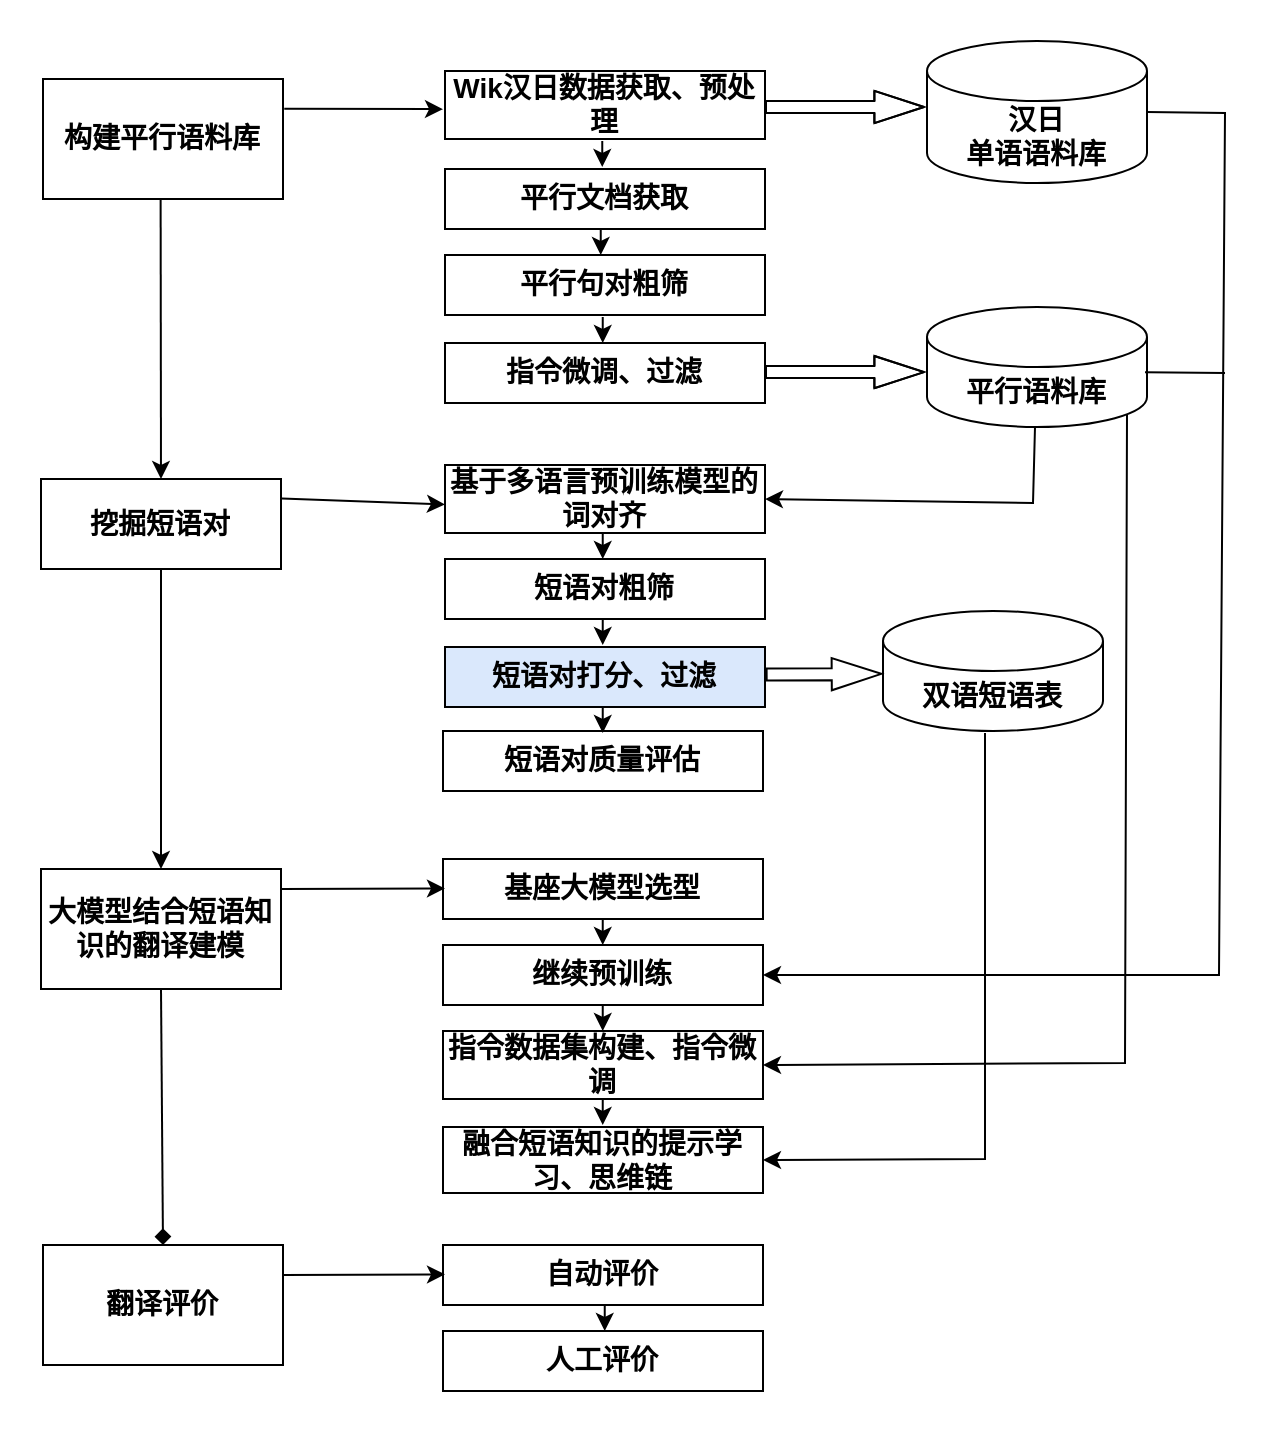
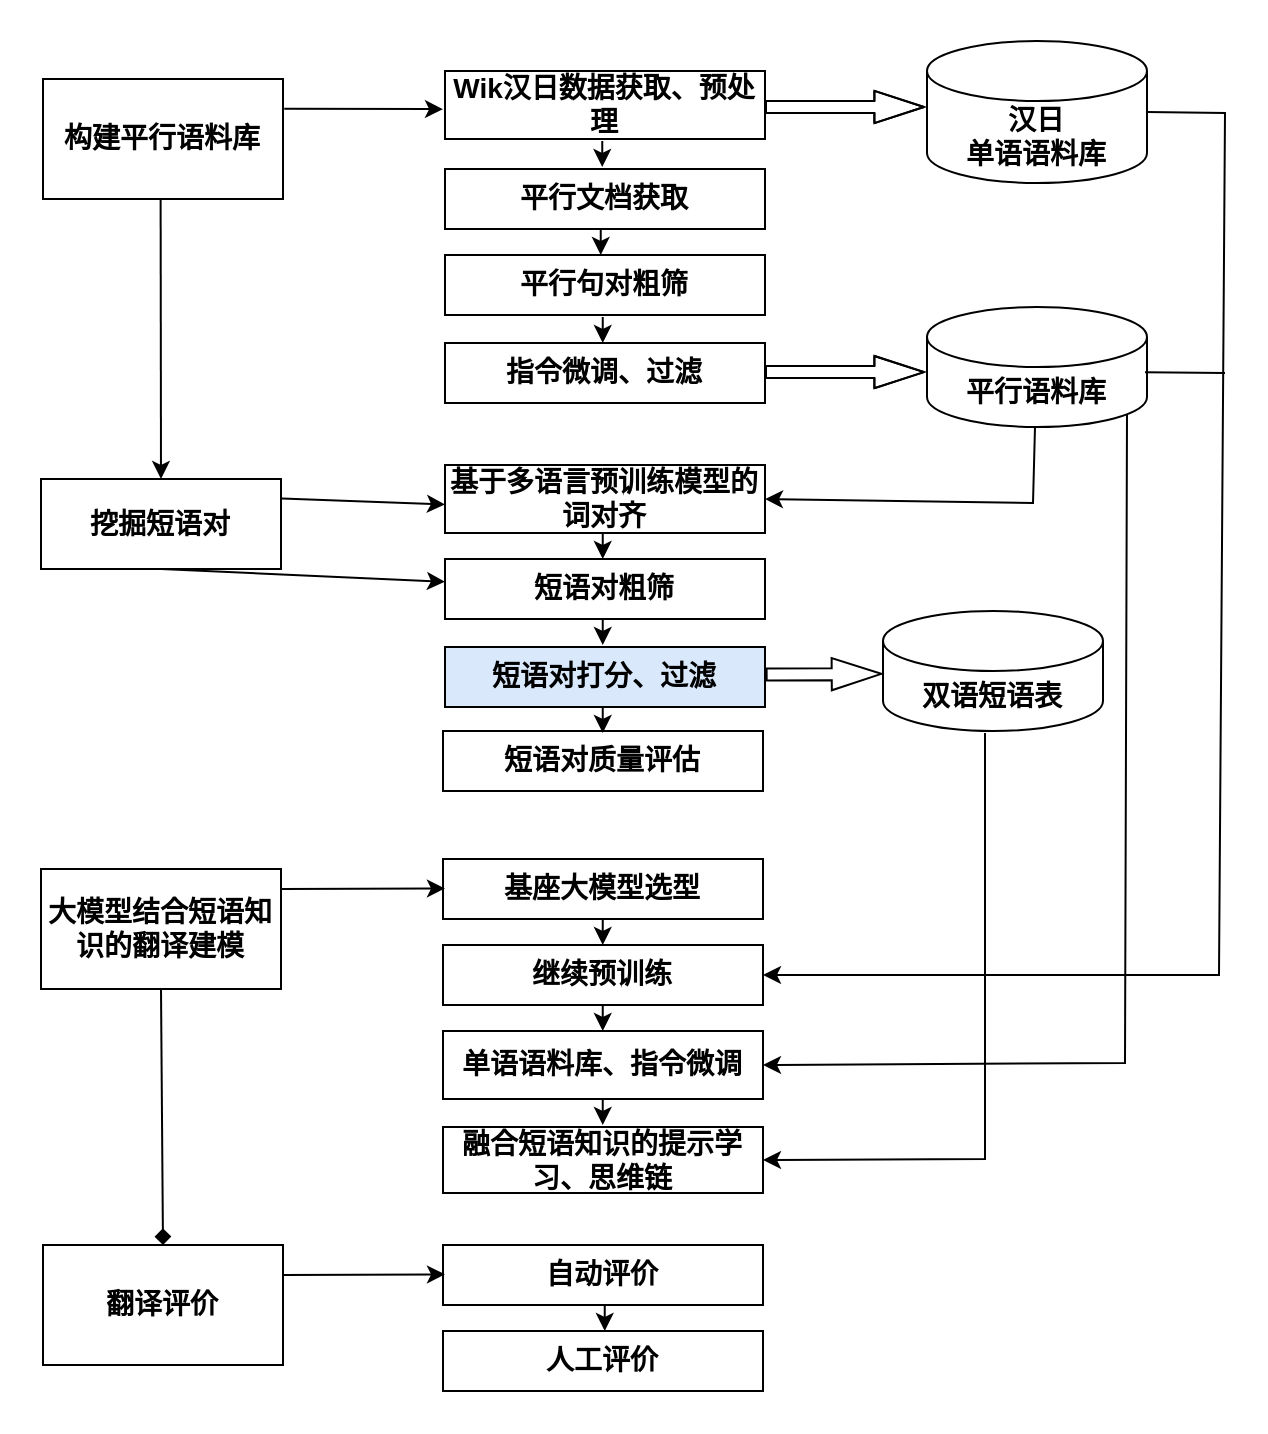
(161, 712) -> (296, 575)
(603, 1065) -> (603, 1065)
